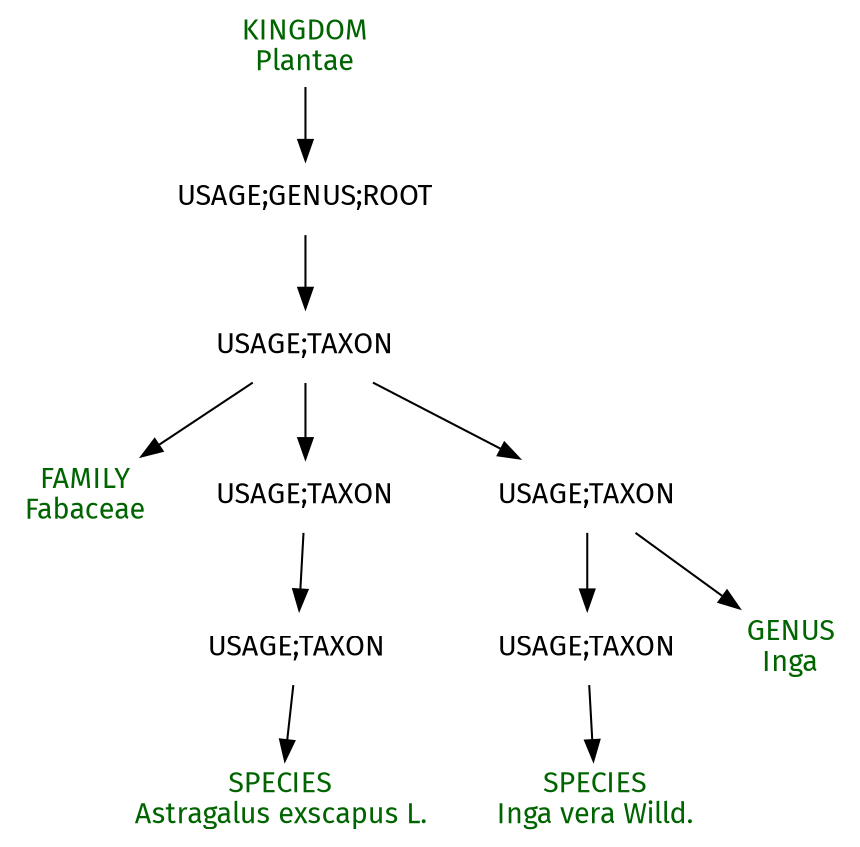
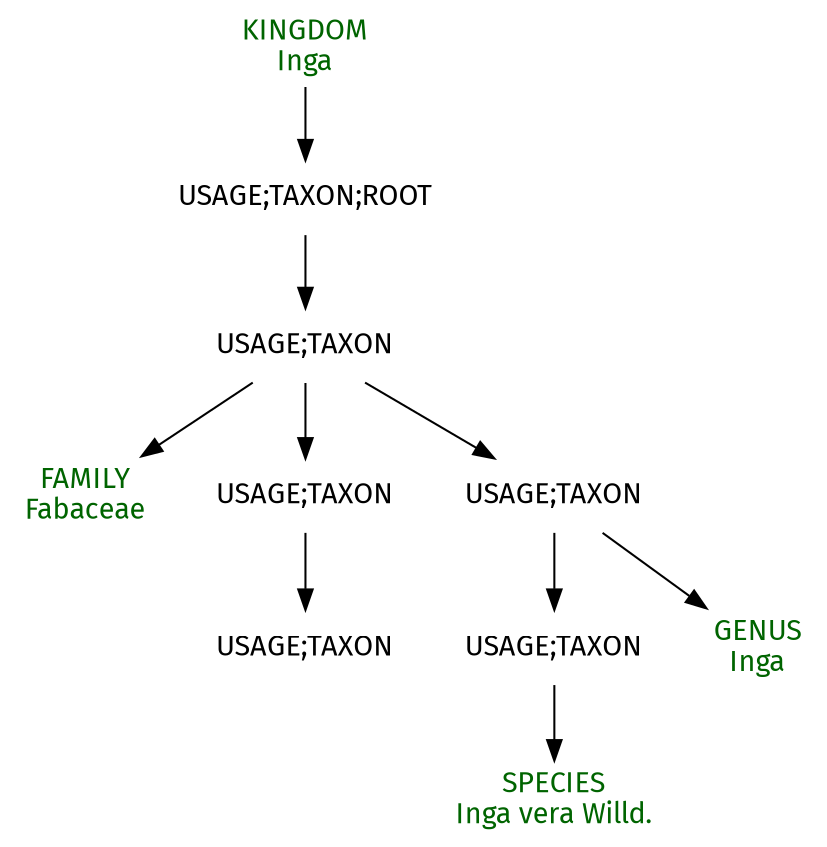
(305, 47) -> (305, 47)
(305, 197) -> (305, 197)
(281, 800) -> none
